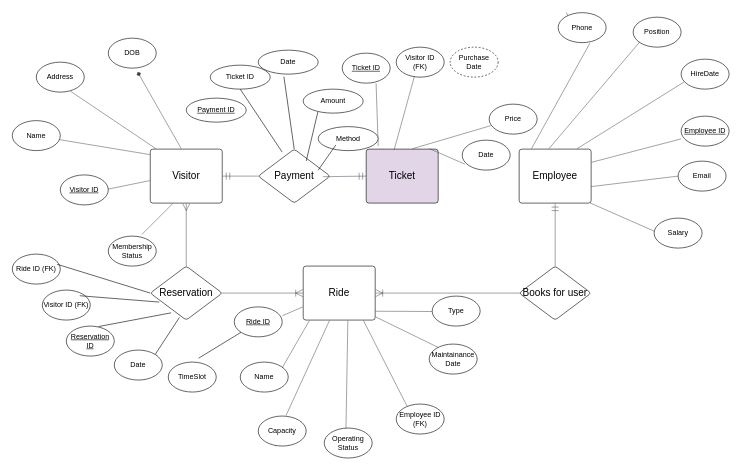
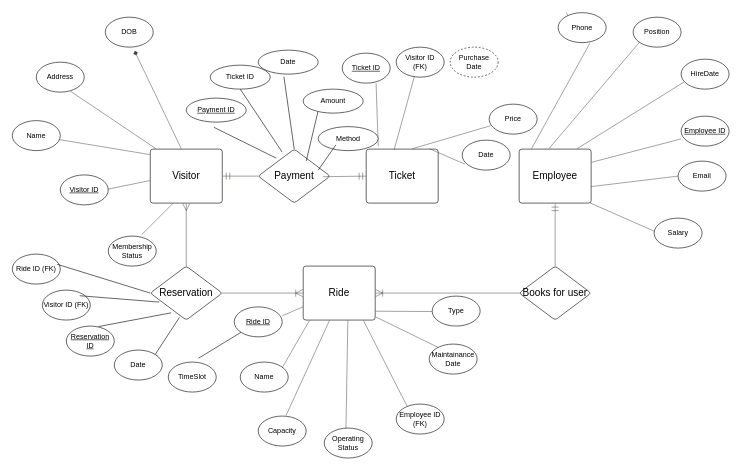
(132, 53) -> (129, 32)
none -> (246, 143)
(402, 176) -> (402, 176)
